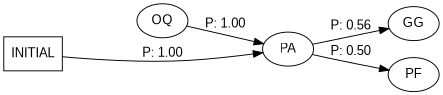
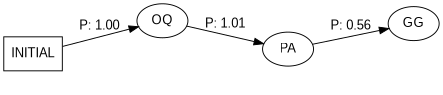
(225, 24) -> (225, 24)
(158, 61) -> (96, 38)
(414, 75) -> none
